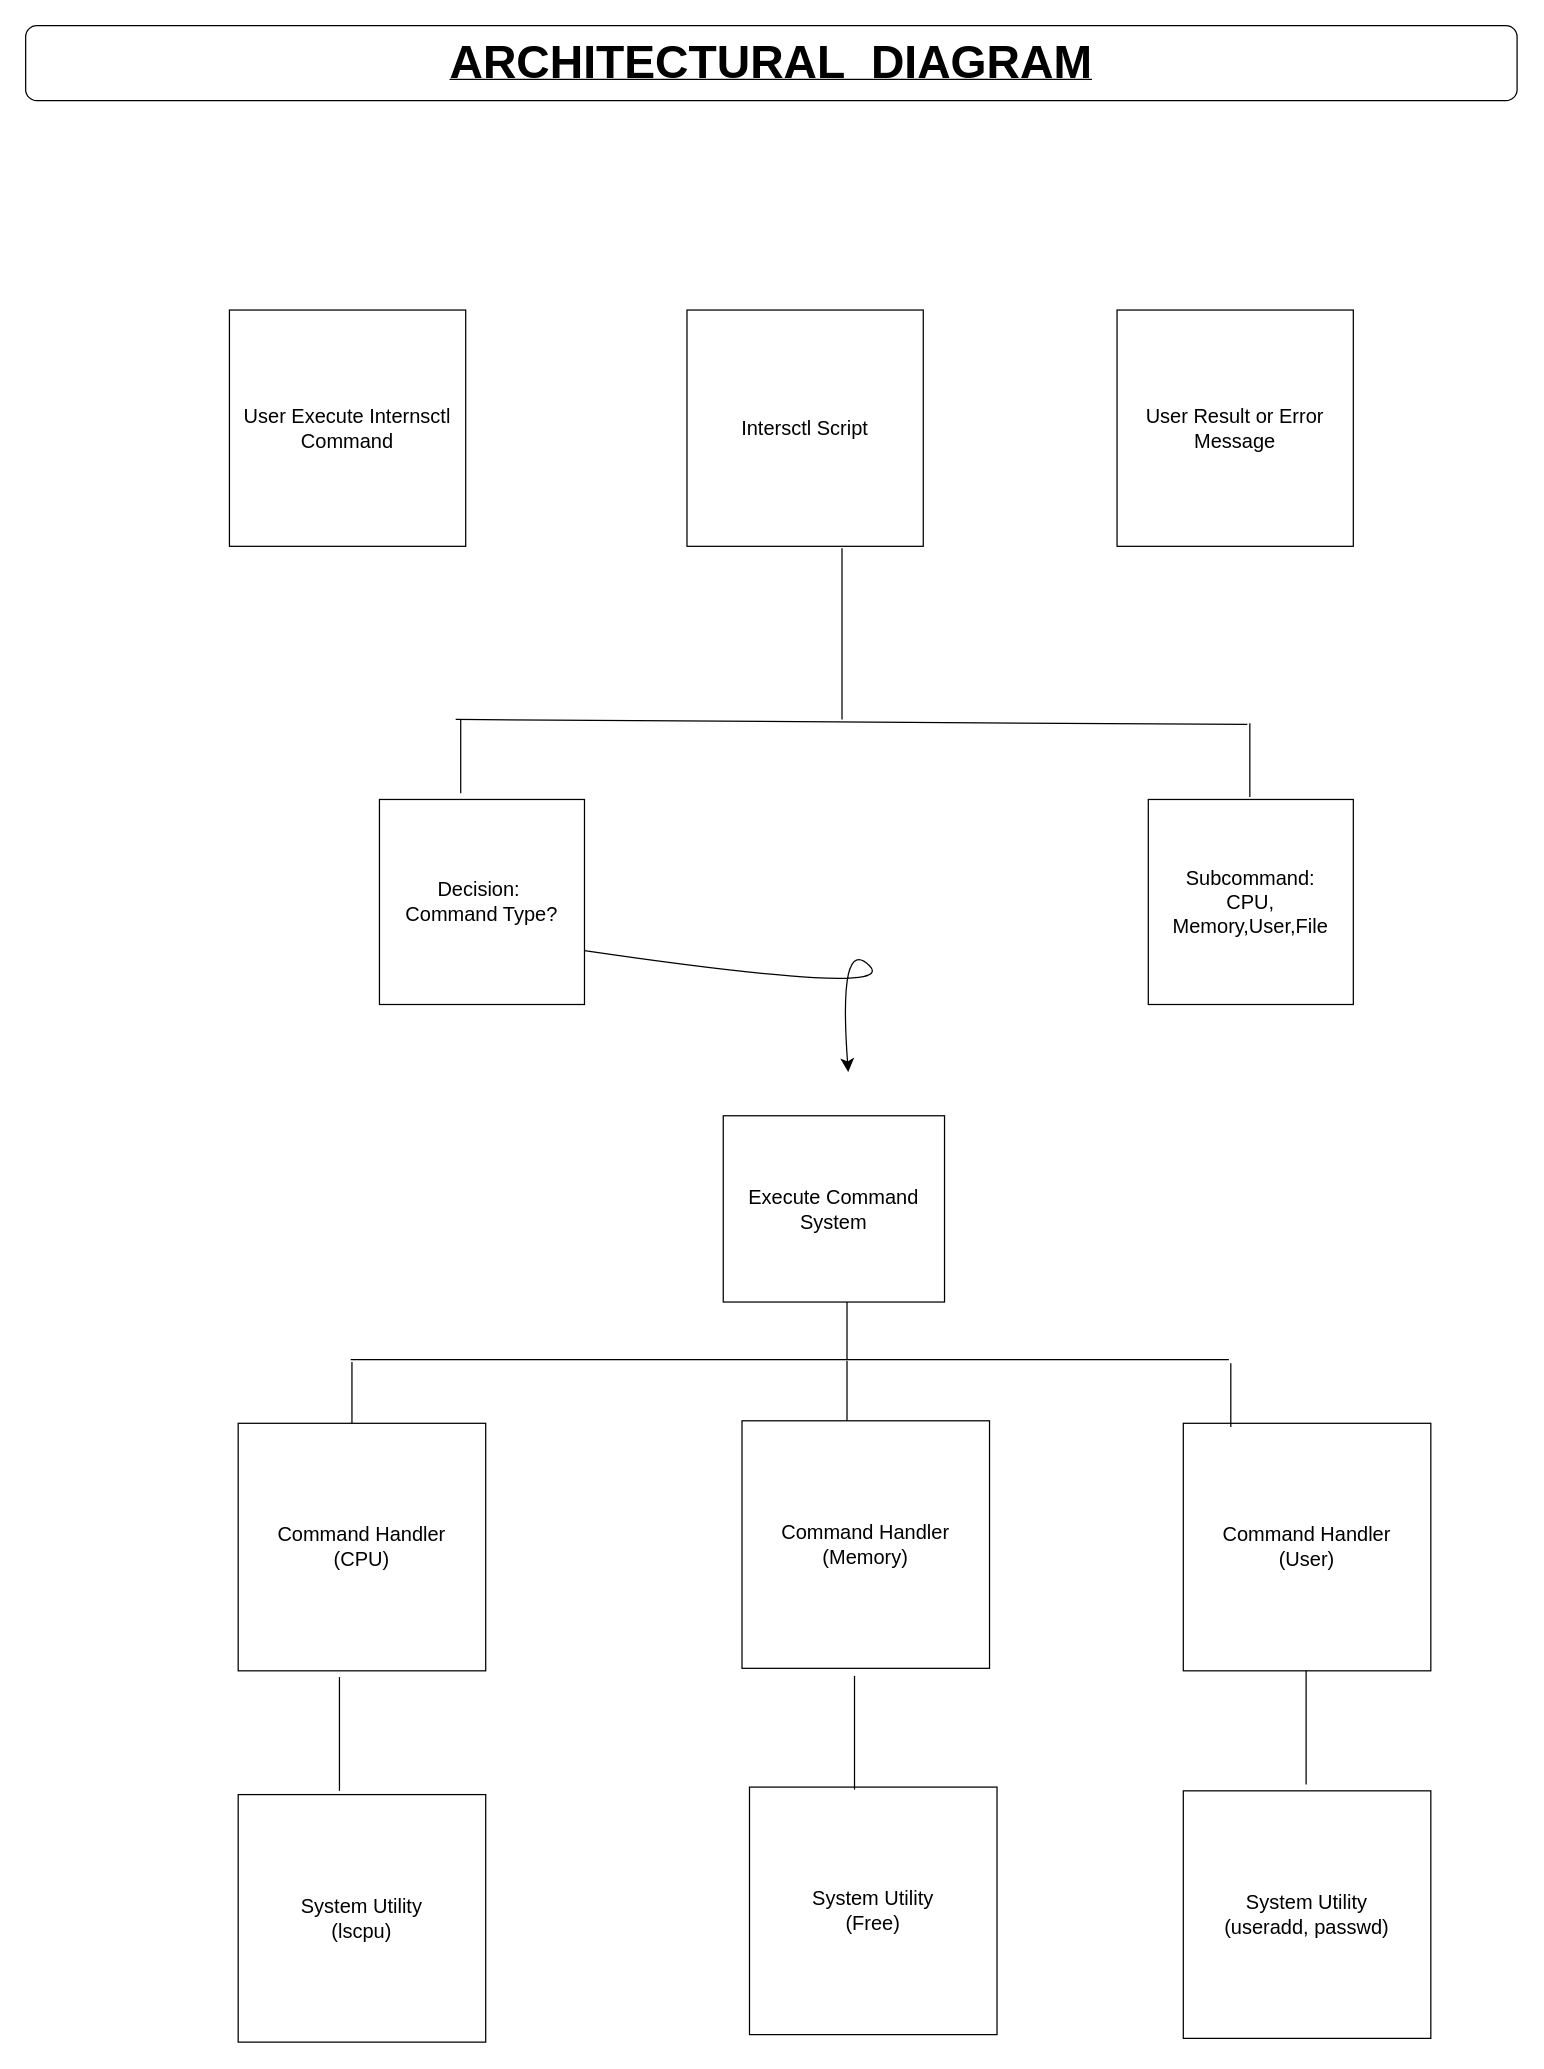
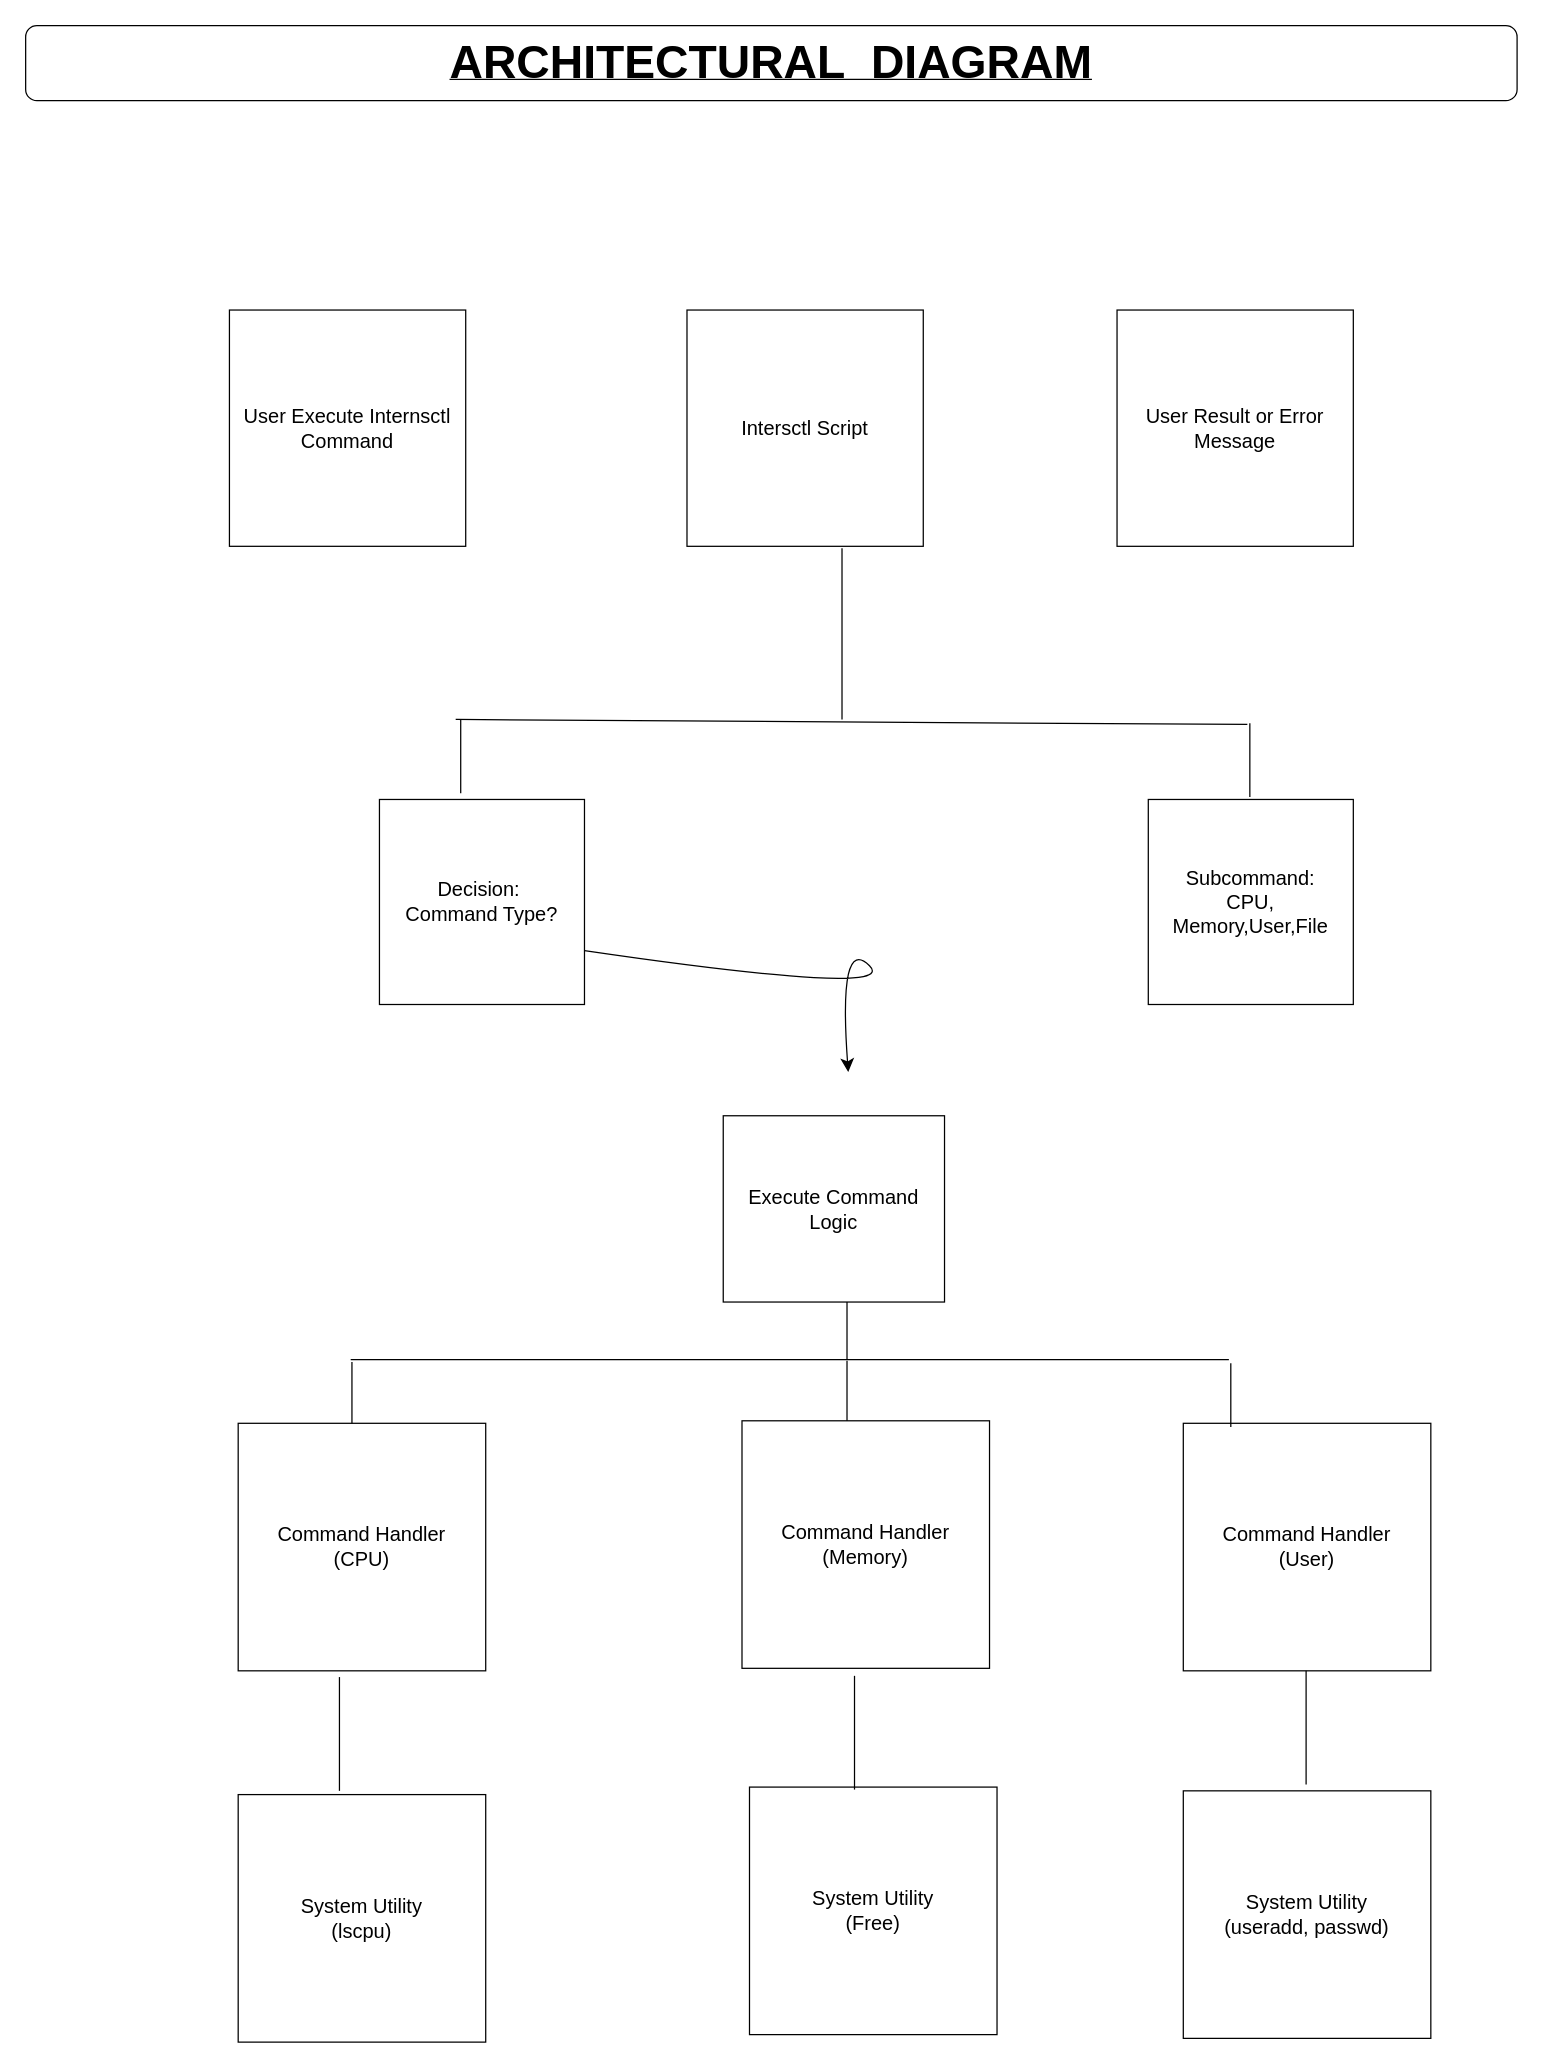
(834, 1209) -> (834, 1209)
